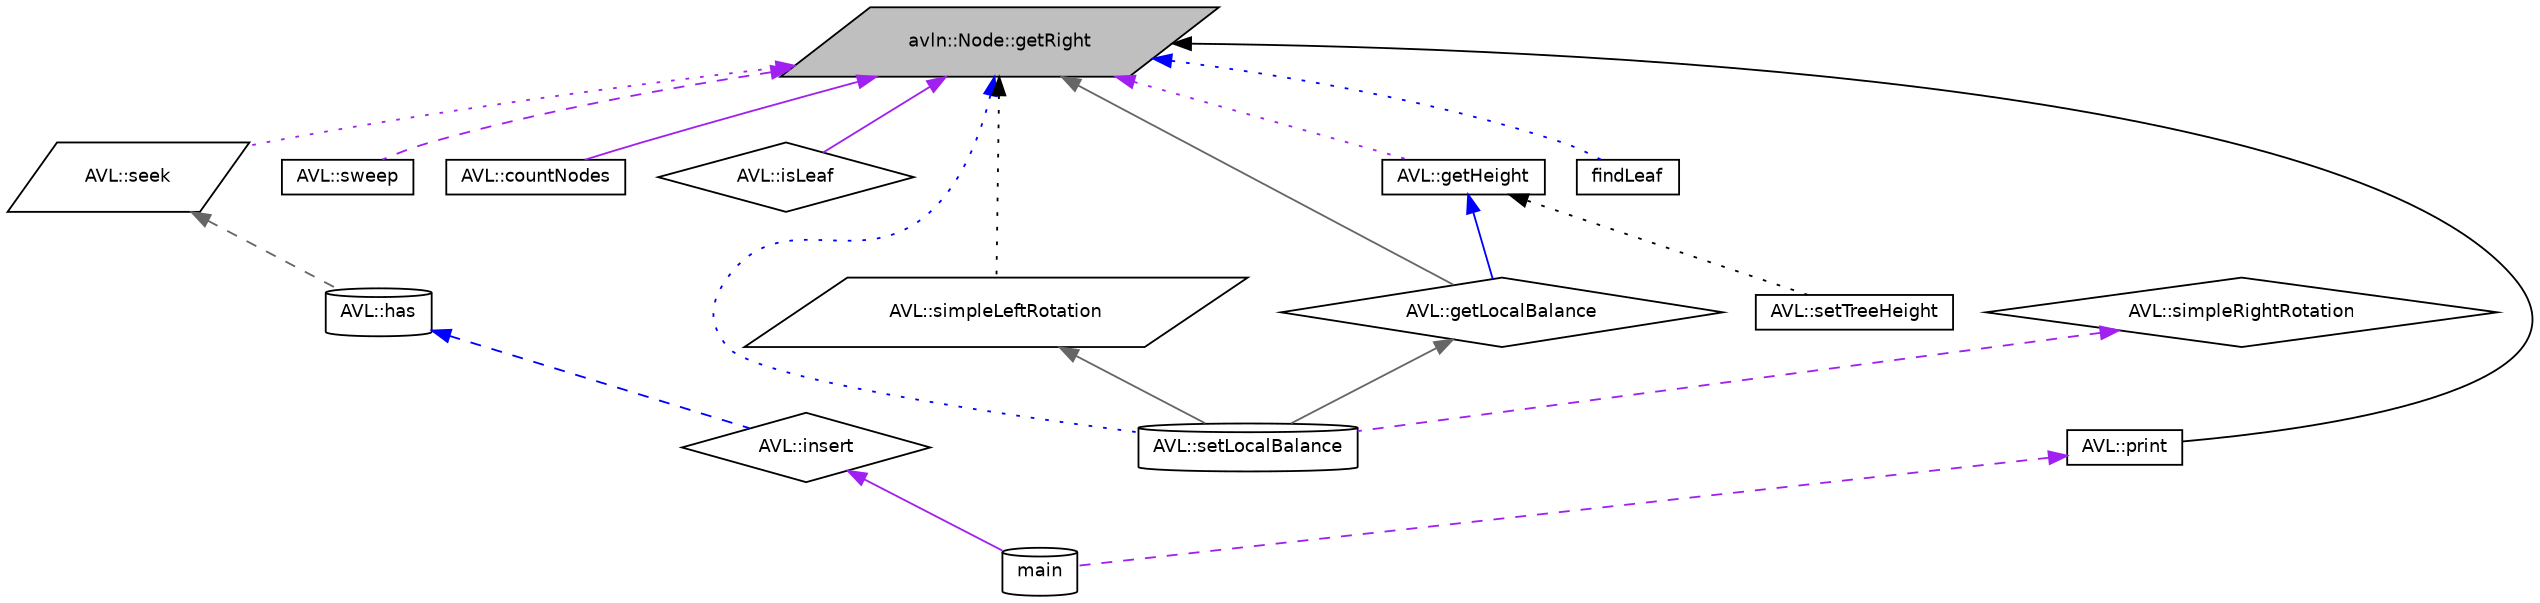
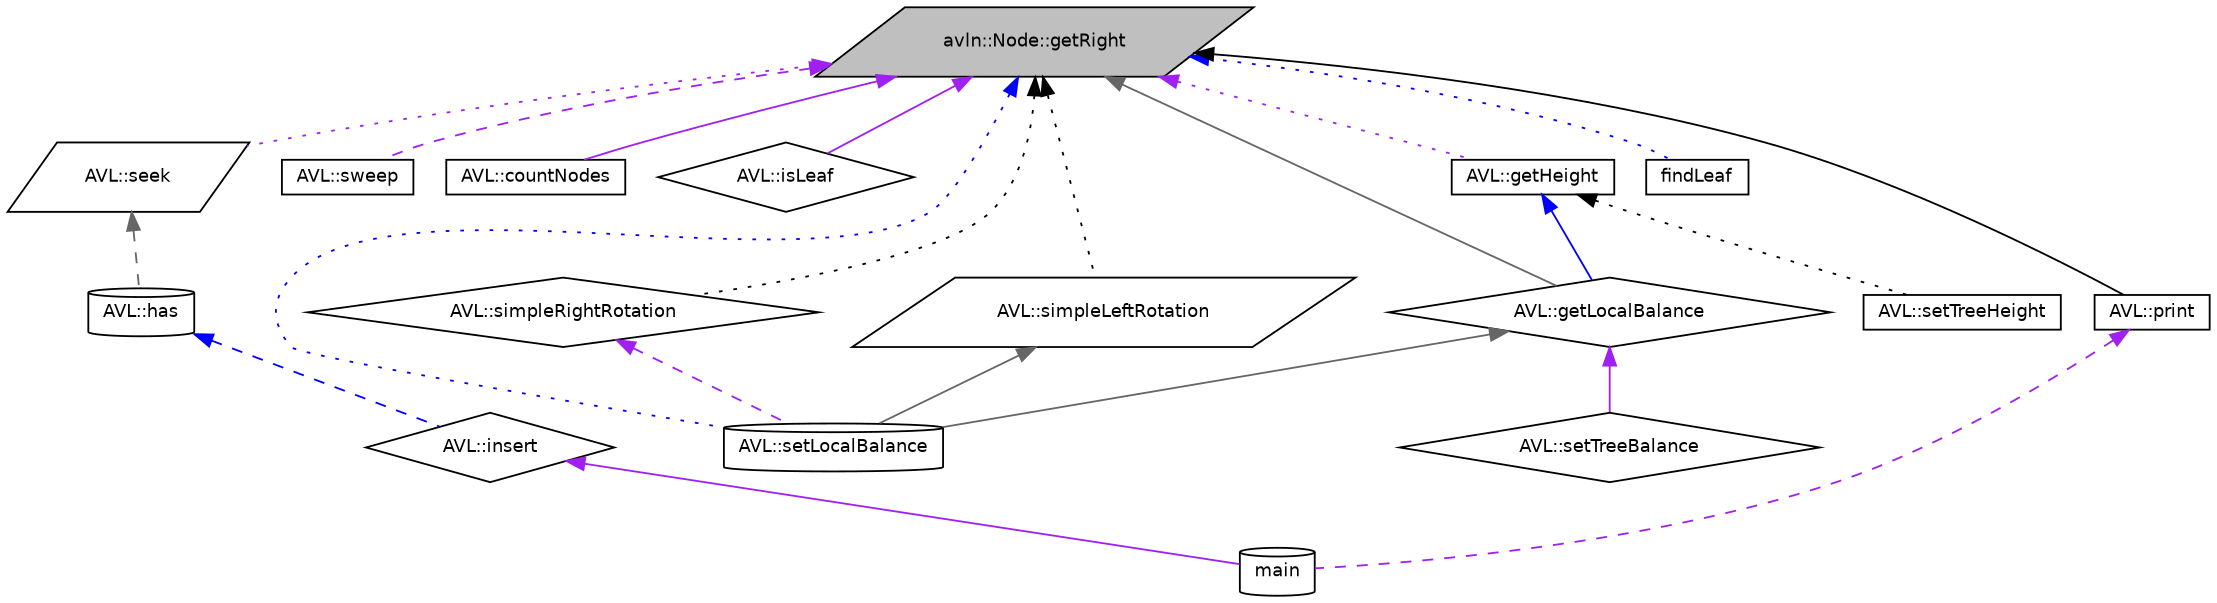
none -> (908, 252)
none -> (1610, 447)
